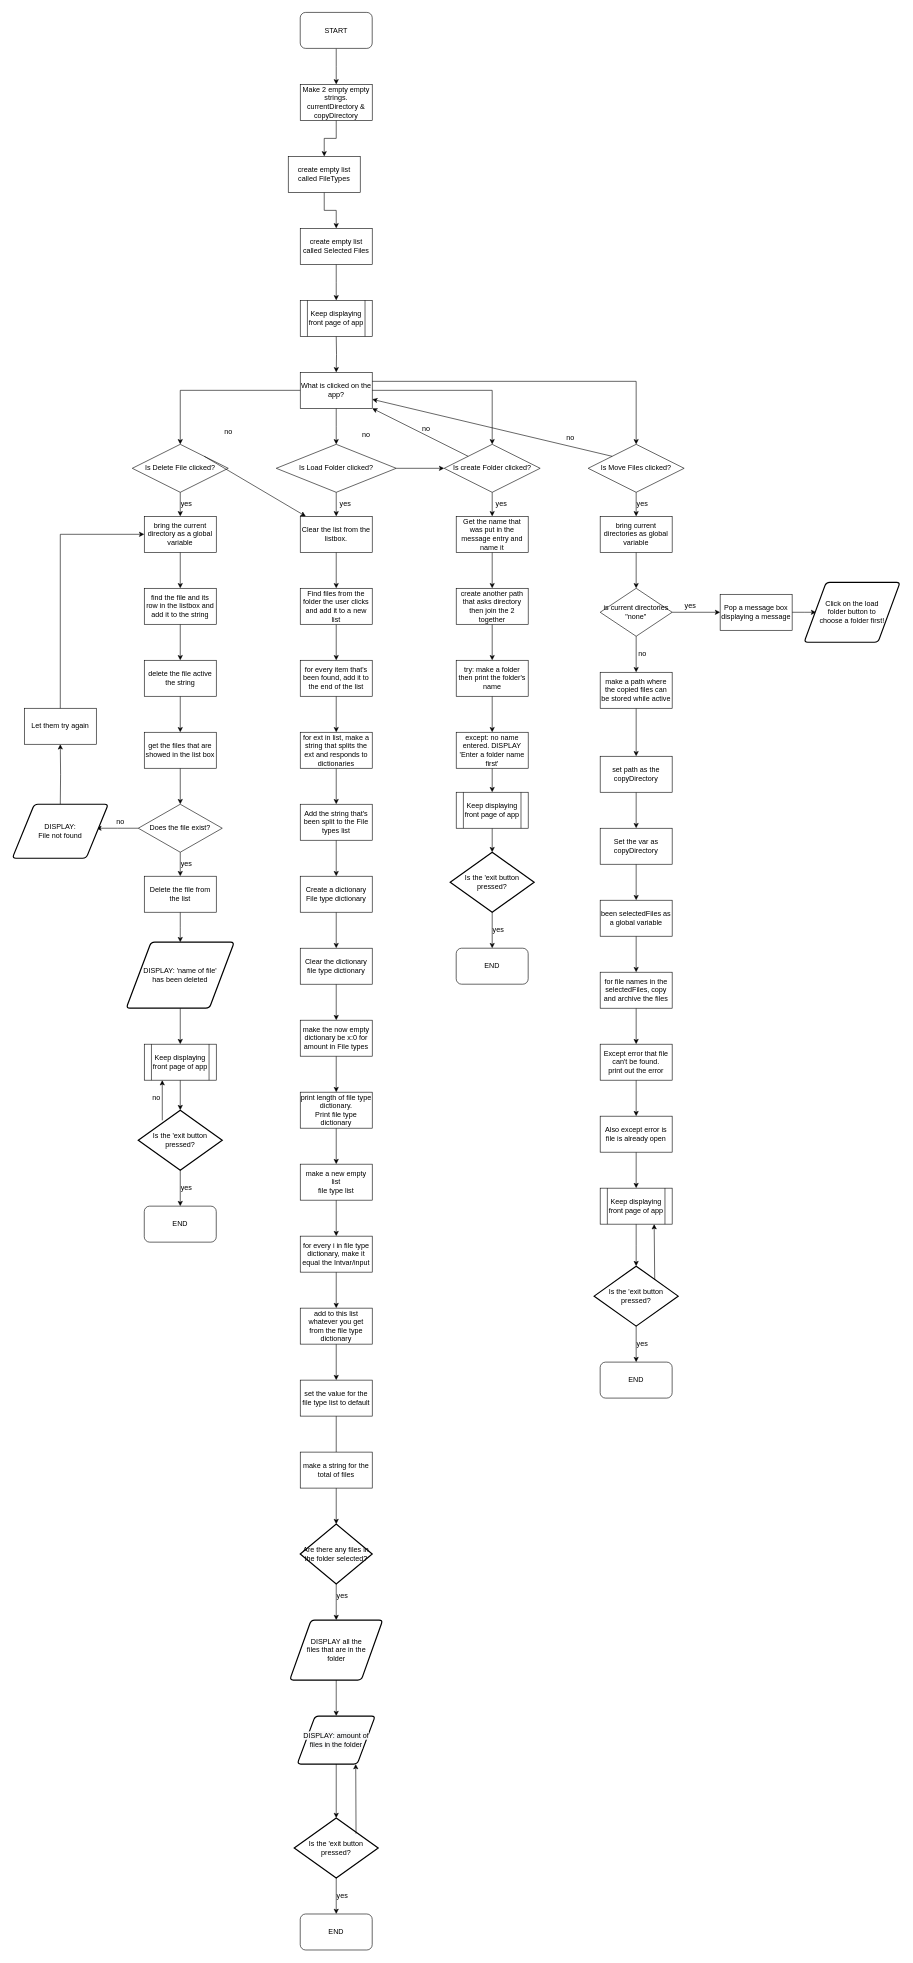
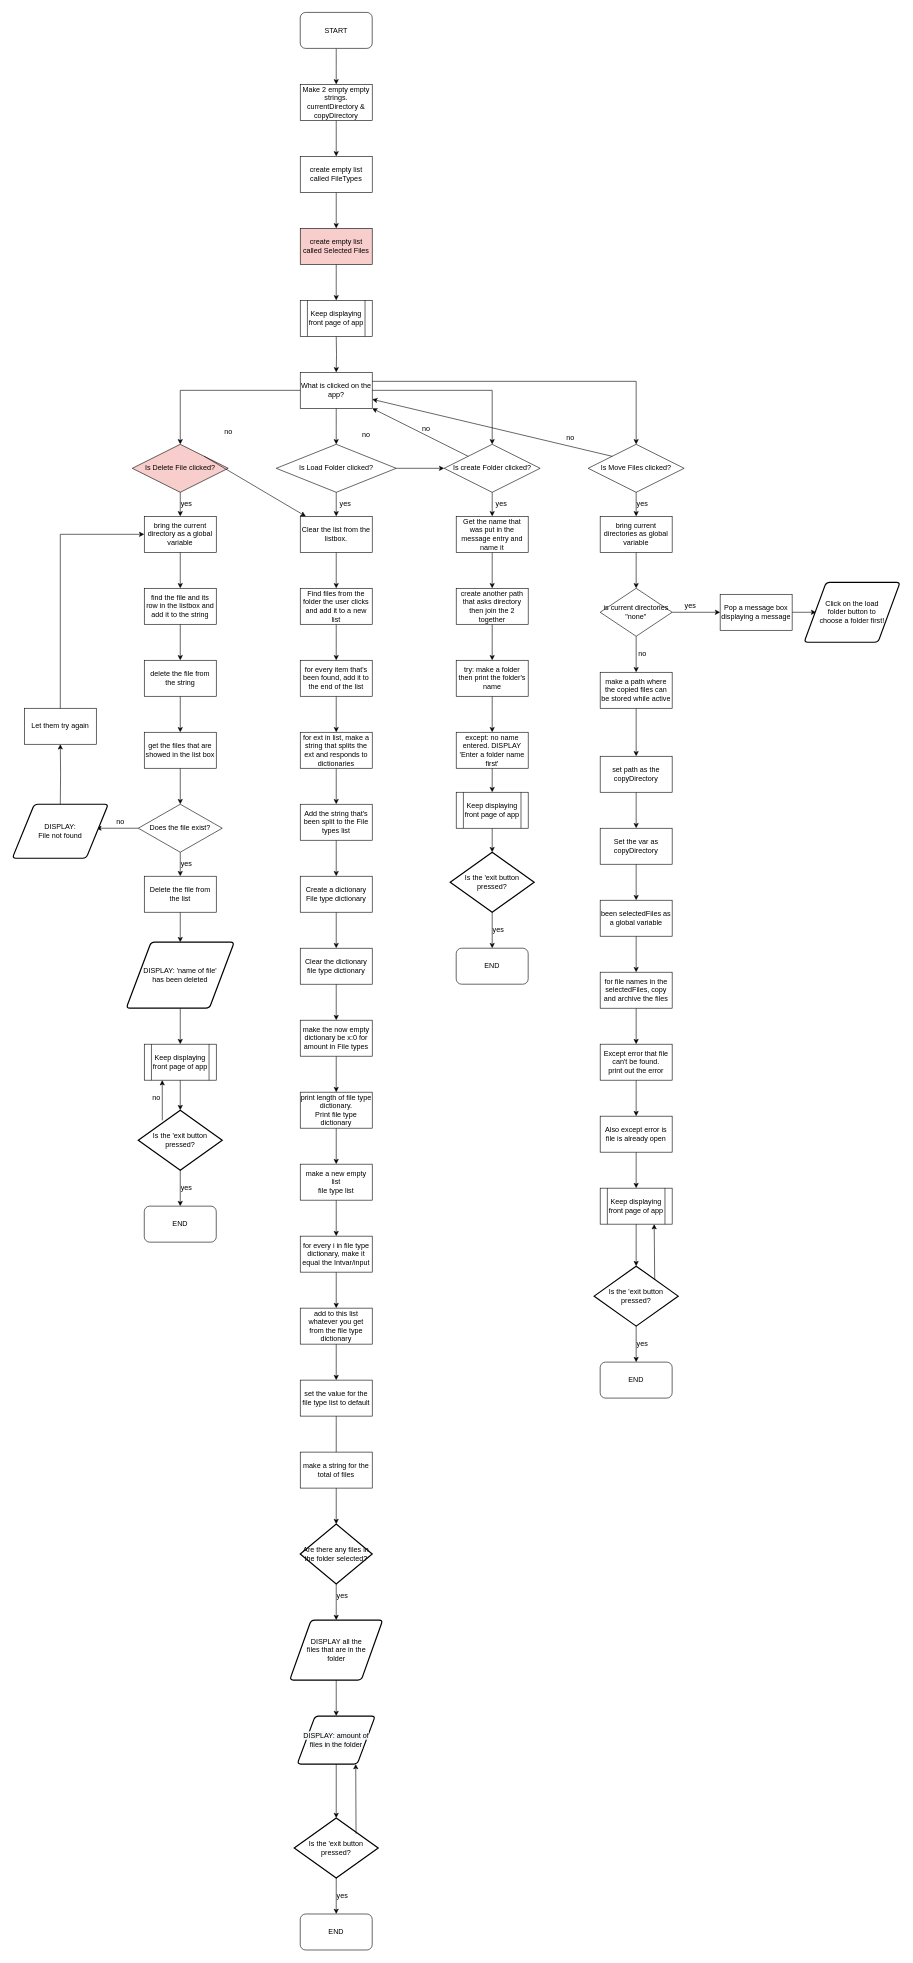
(324, 174) -> (336, 174)
(336, 246) -> (336, 246)
(180, 468) -> (180, 468)
(180, 678) -> (180, 678)
